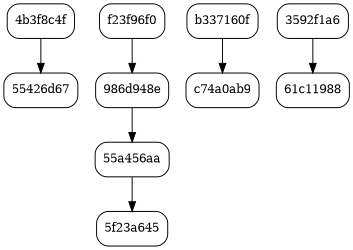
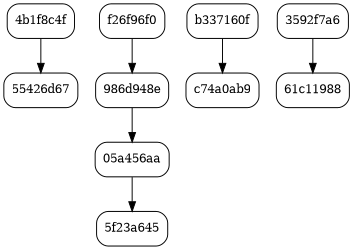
(41, 21) -> (41, 21)
(132, 21) -> (132, 21)
(313, 21) -> (313, 21)
(132, 160) -> (132, 160)
